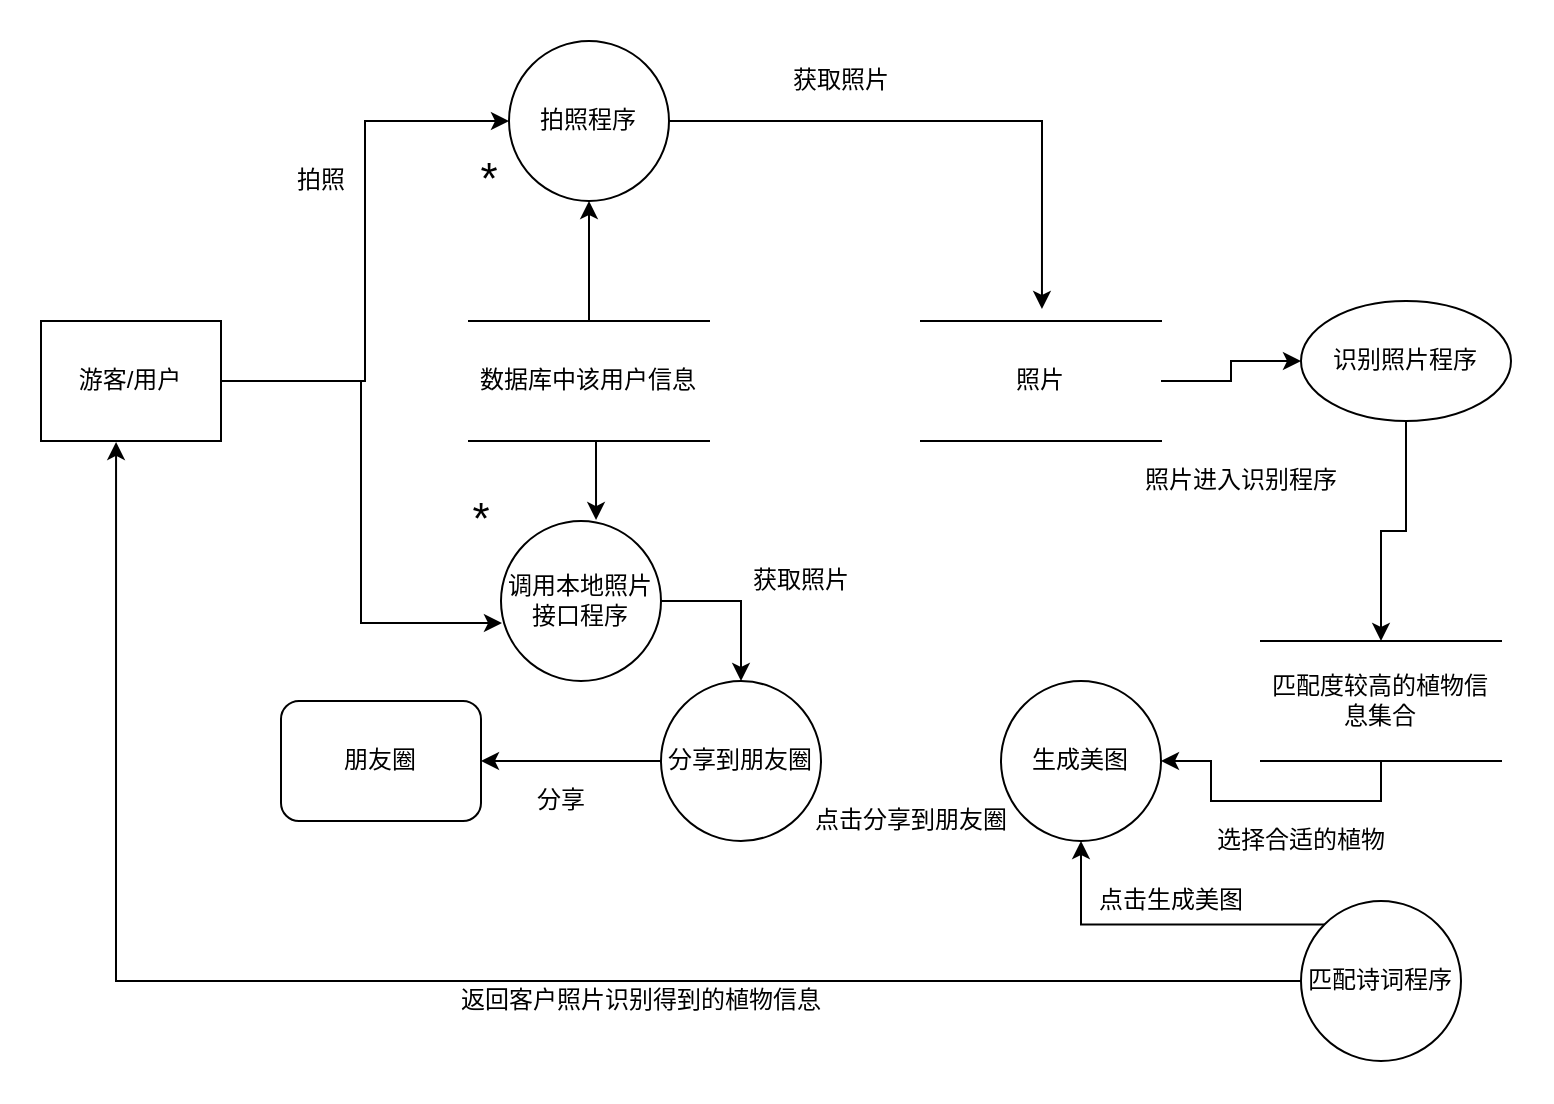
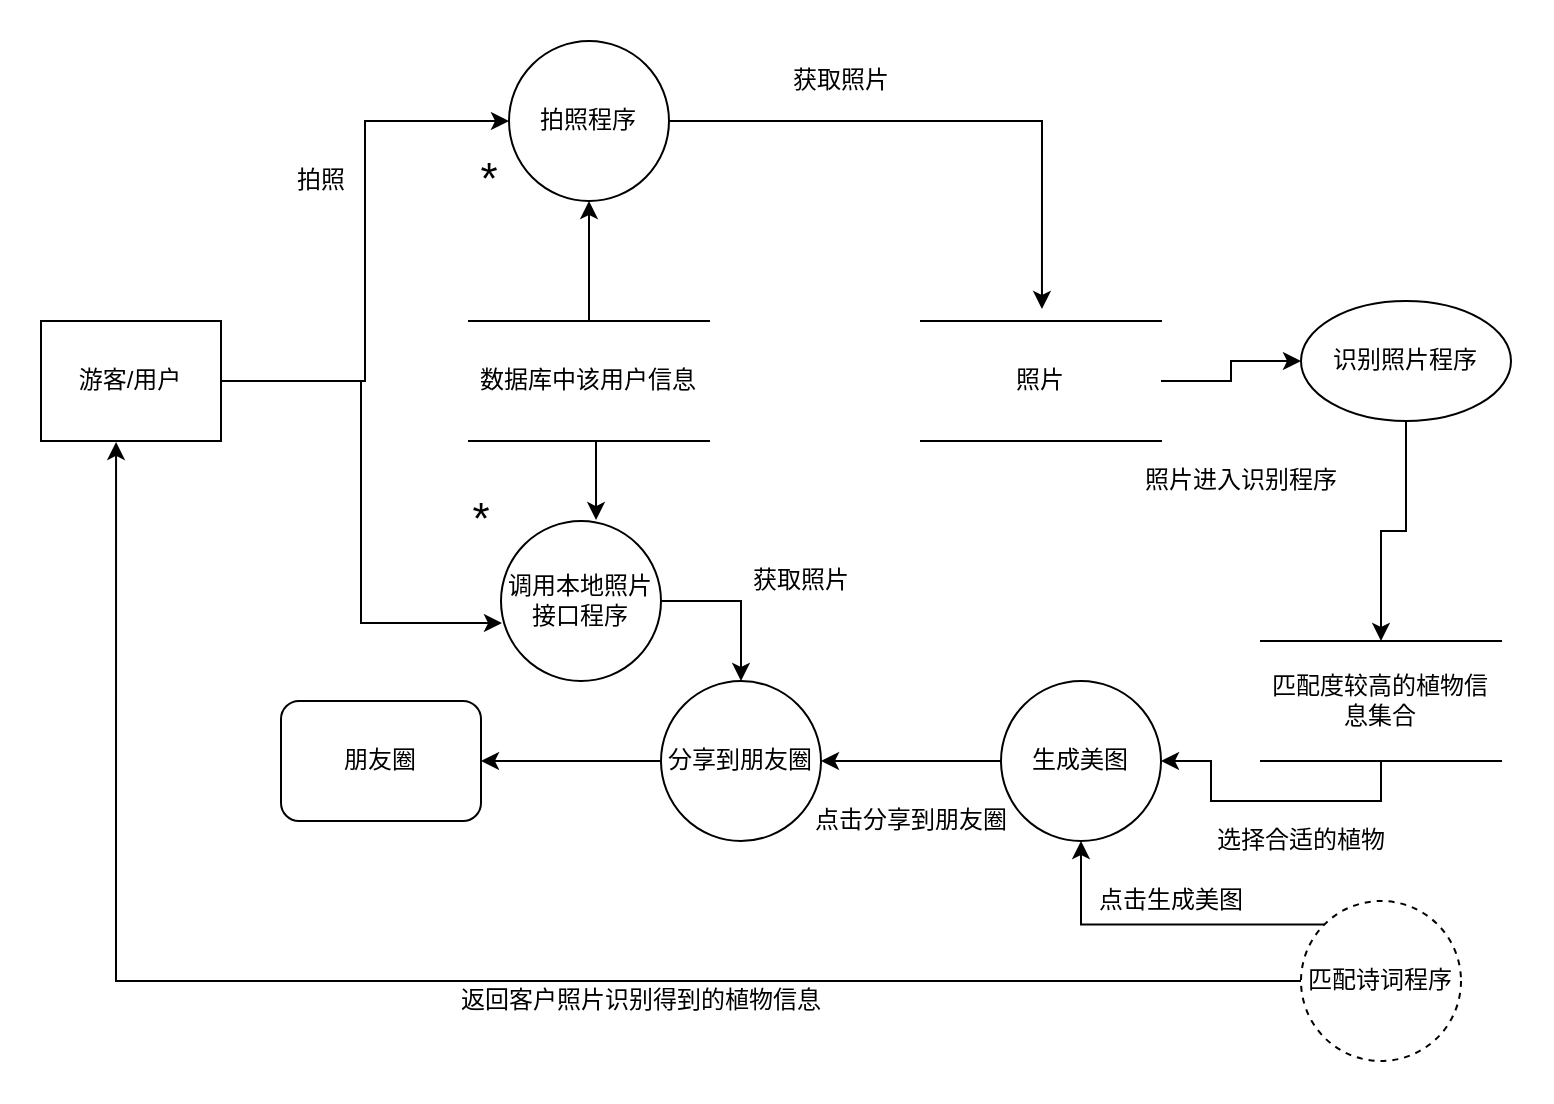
none -> (918, 761)
(561, 801) -> none
(1381, 981) -> (1381, 981)
